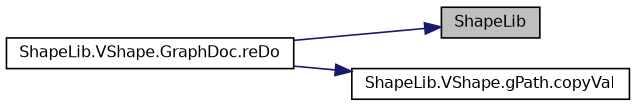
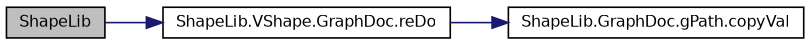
(359, 34) -> (126, 23)
(491, 84) -> (656, 23)
